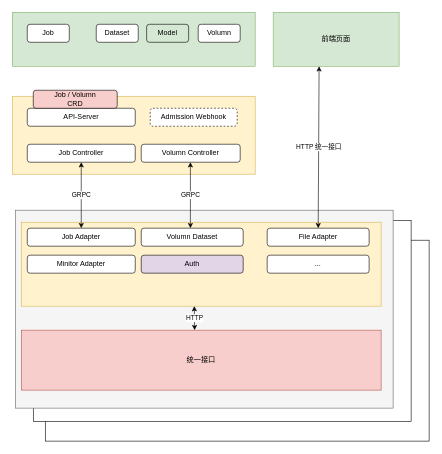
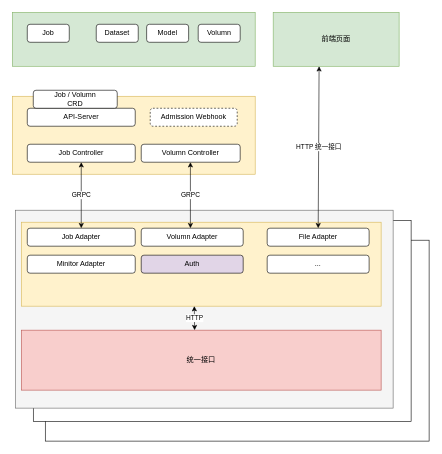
(168, 33) -> (168, 33)
(75, 99) -> (75, 99)
(192, 237) -> (192, 237)
